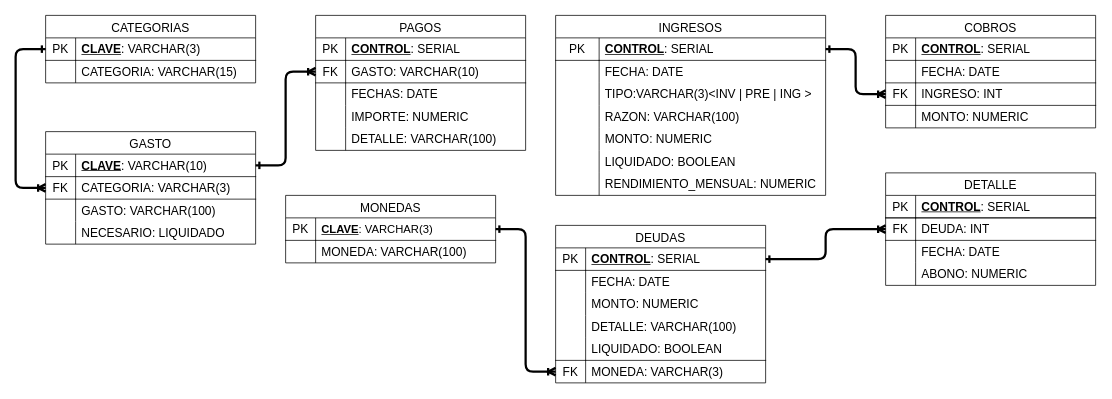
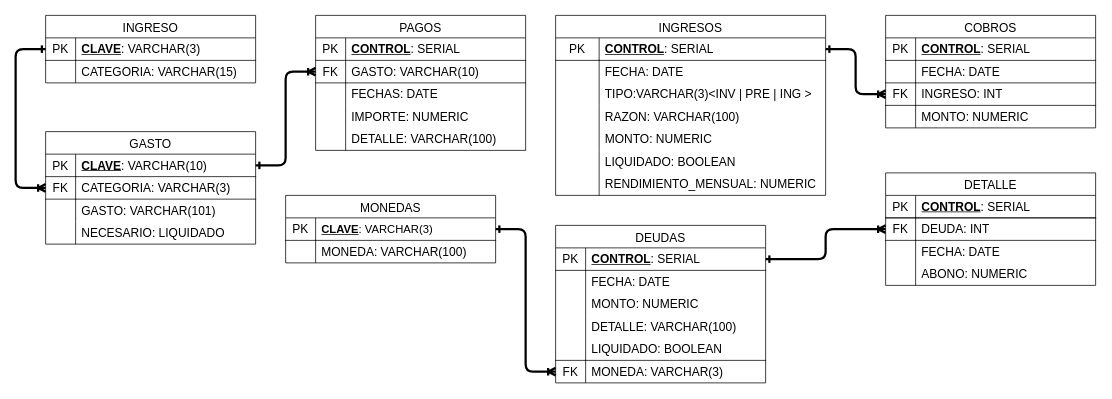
(150, 28) -> (150, 28)
(142, 210) -> (142, 210)
